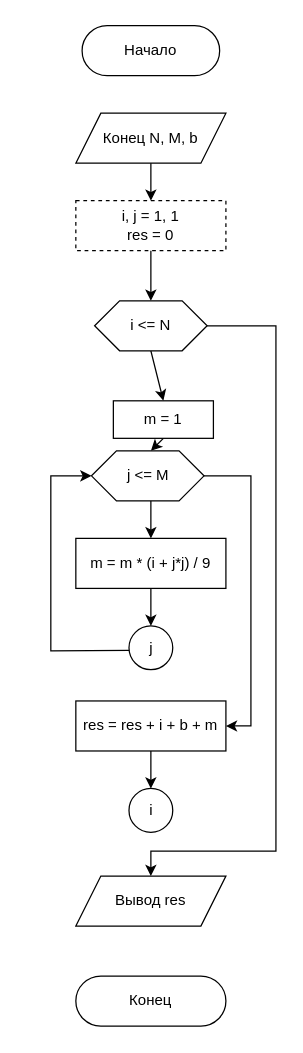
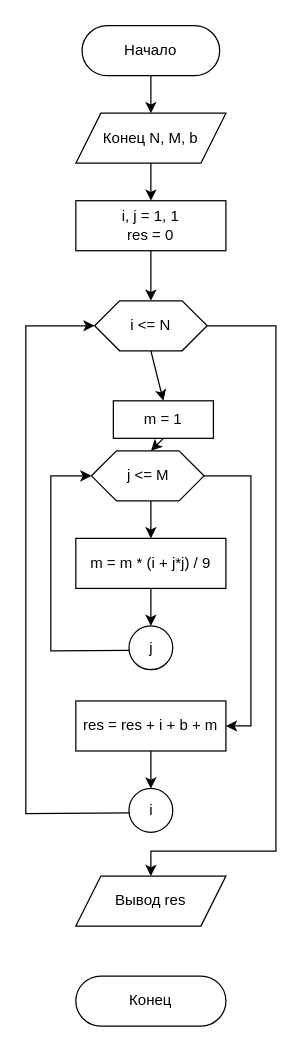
none -> (151, 90)
(151, 226) -> (151, 226)
none -> (26, 591)
